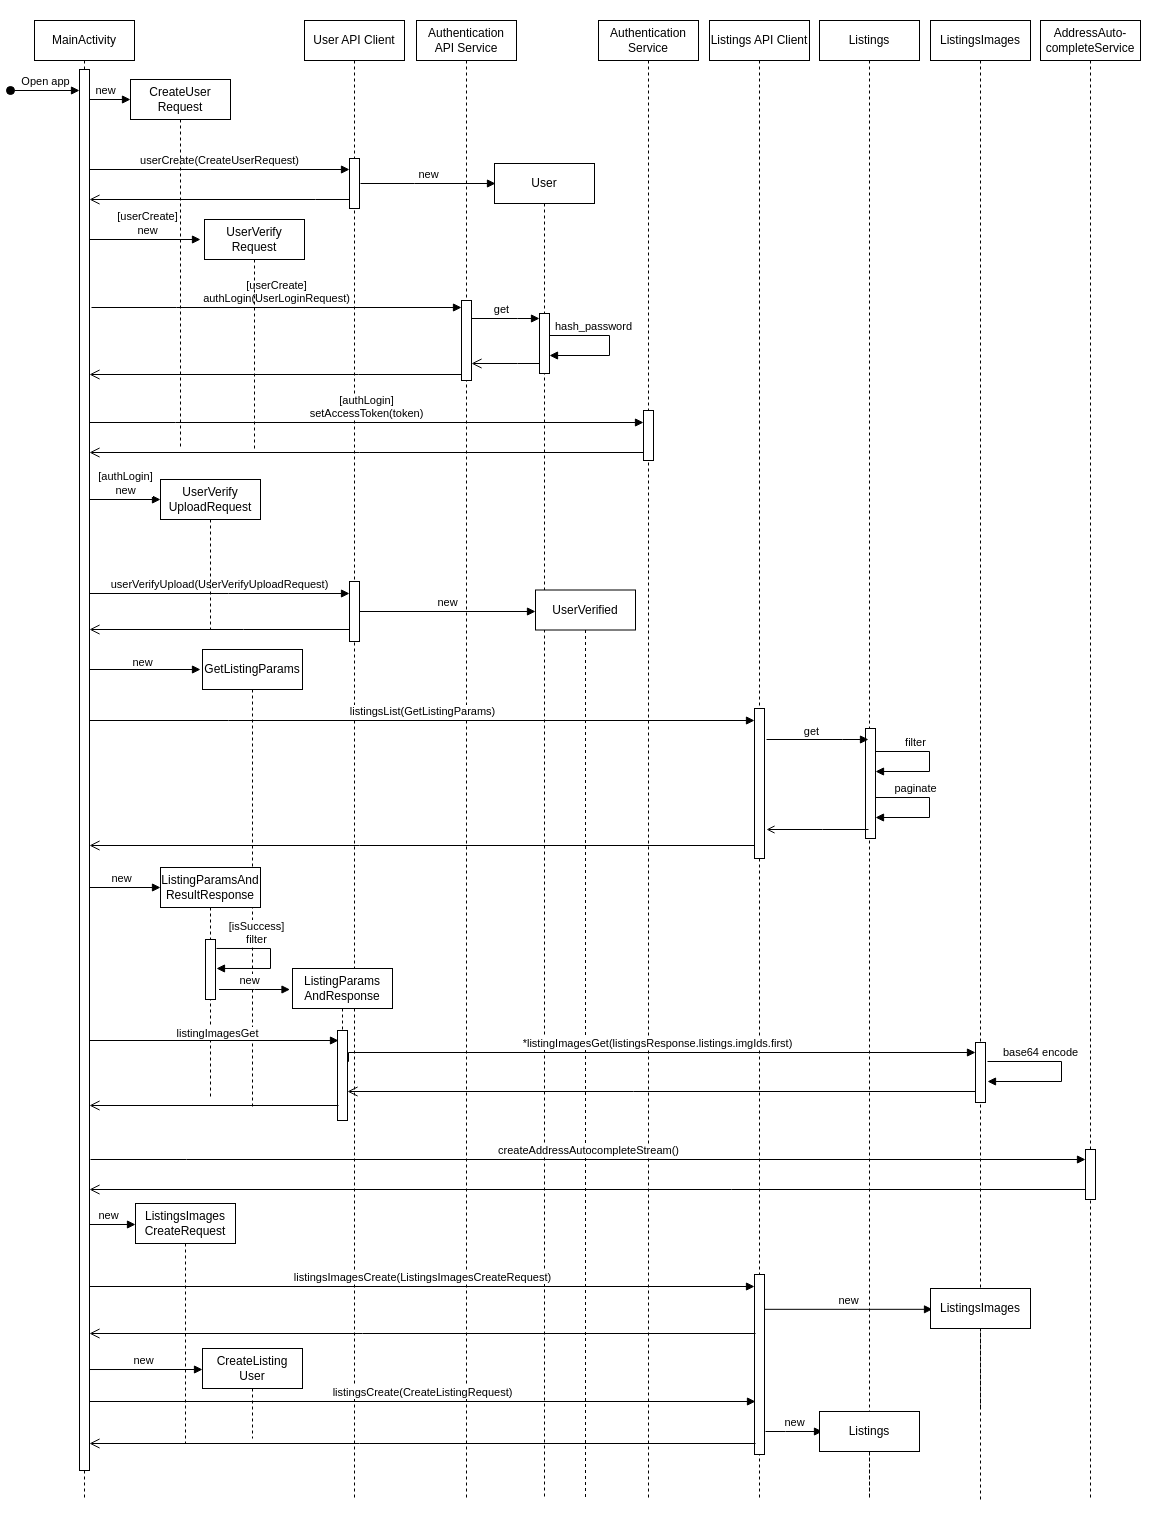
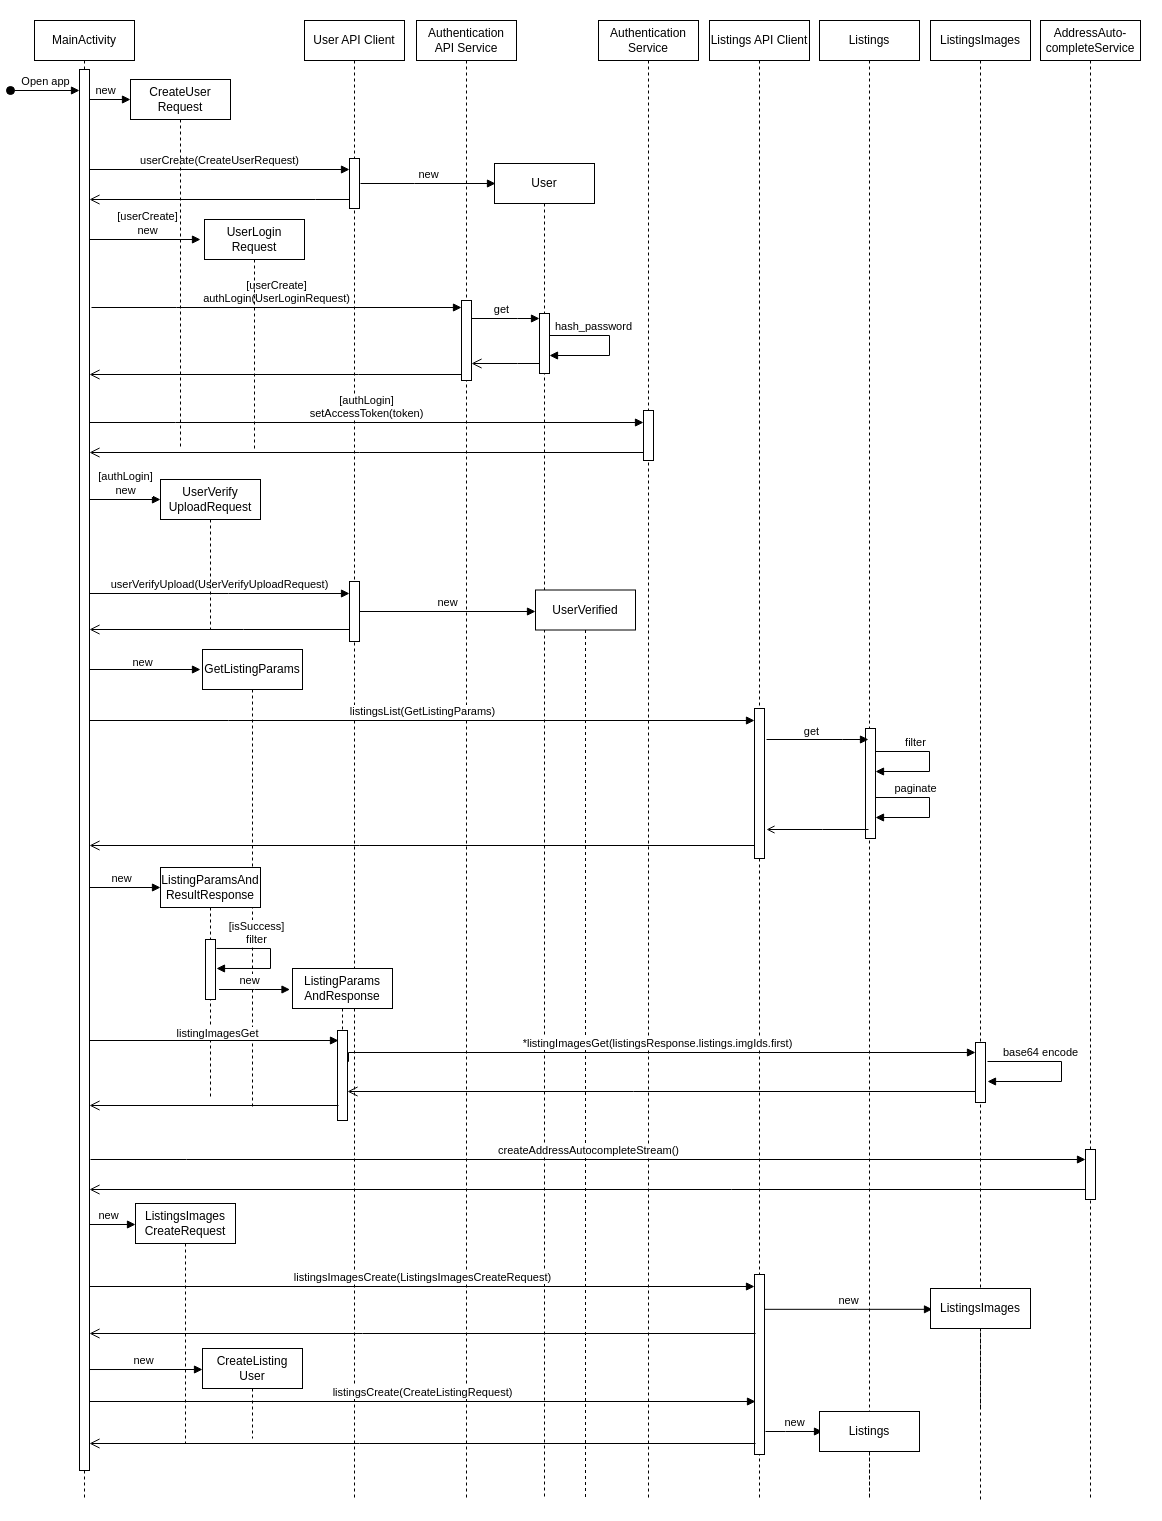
(255, 240) -> (255, 240)
